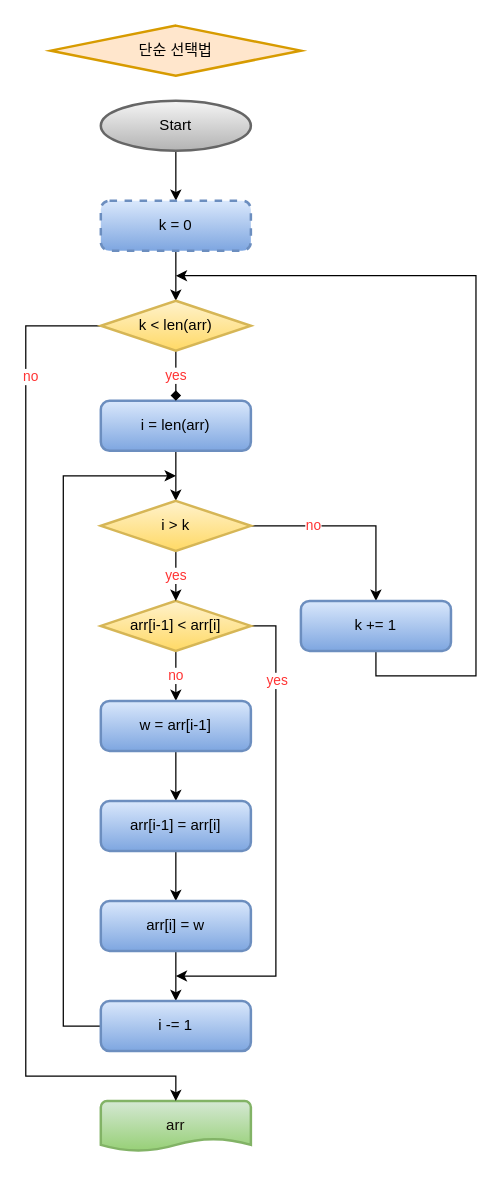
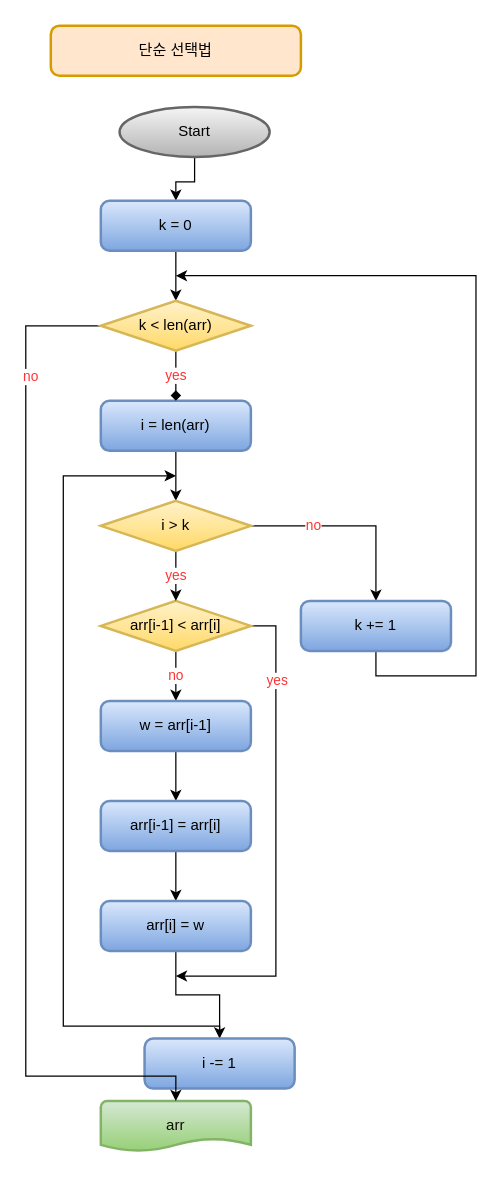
(176, 51) -> (176, 51)
(176, 126) -> (194, 132)
(176, 226) -> (176, 226)
(176, 1026) -> (219, 1063)
